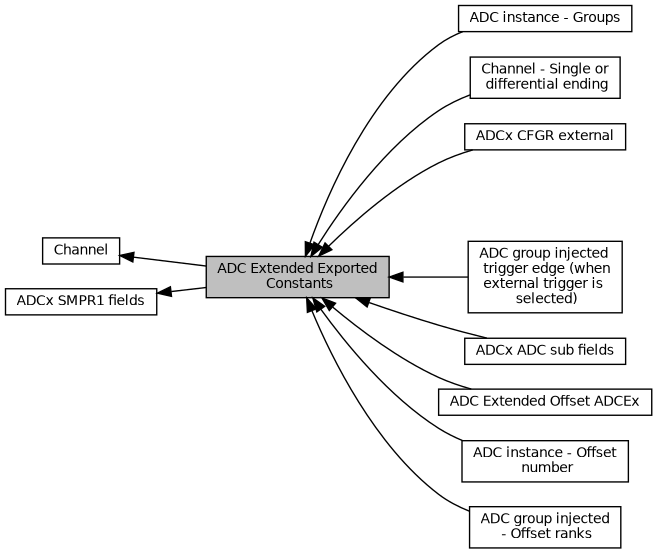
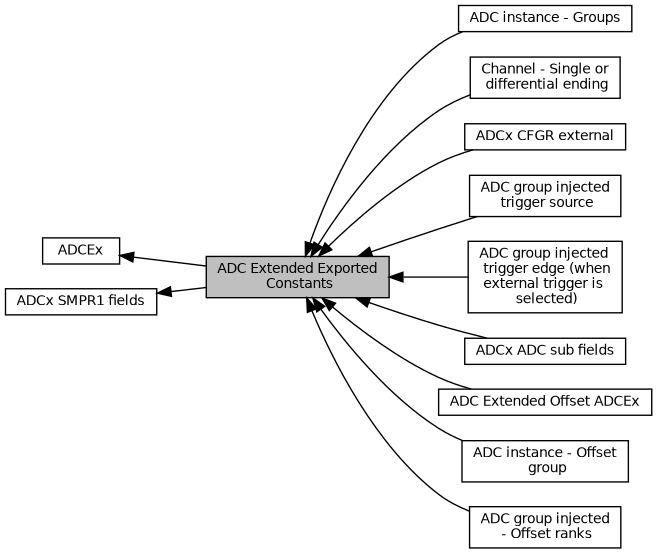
none -> (545, 196)
(81, 251) -> (81, 251)
(545, 461) -> (545, 461)
